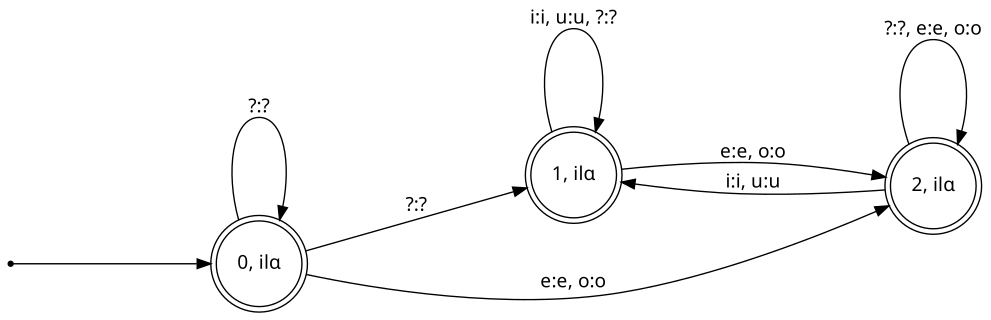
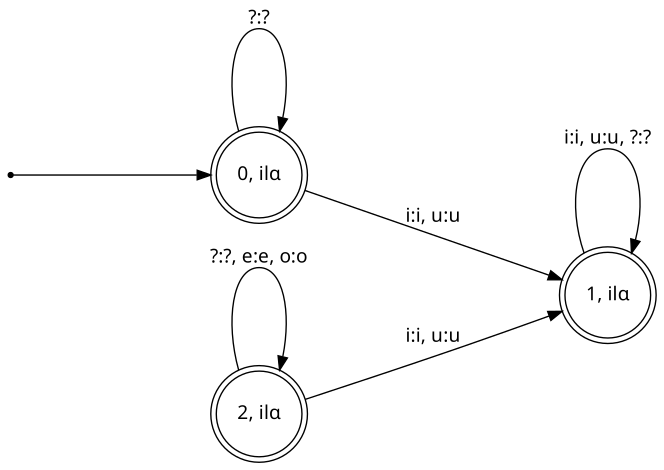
(747, 163) -> none
(416, 206) -> (433, 217)
(597, 295) -> none
